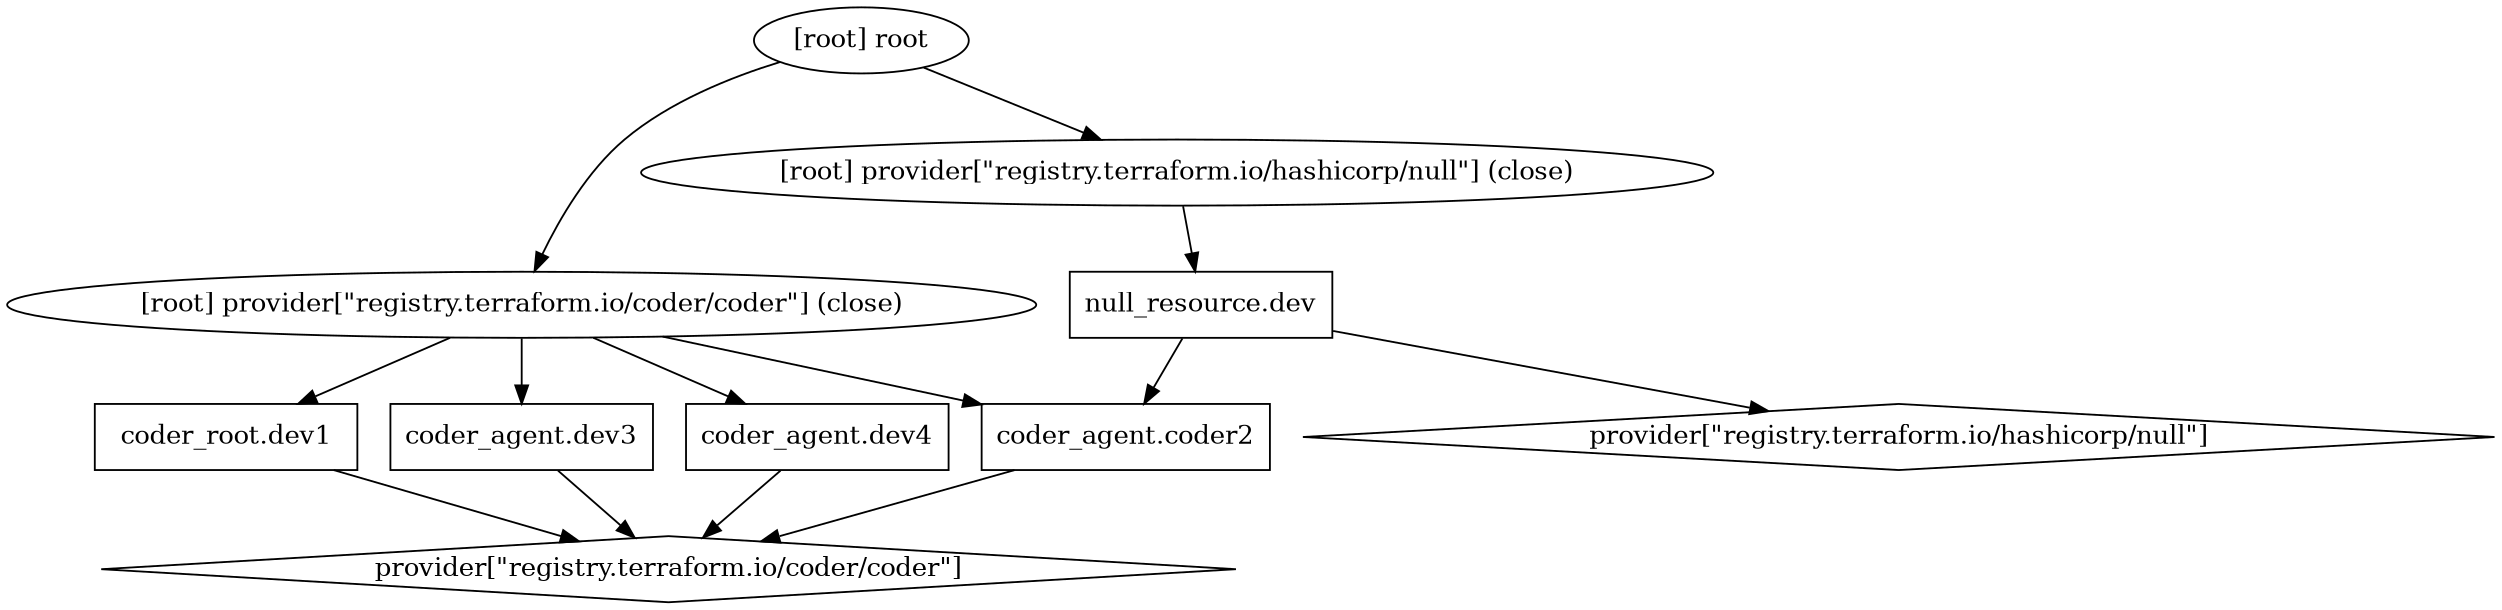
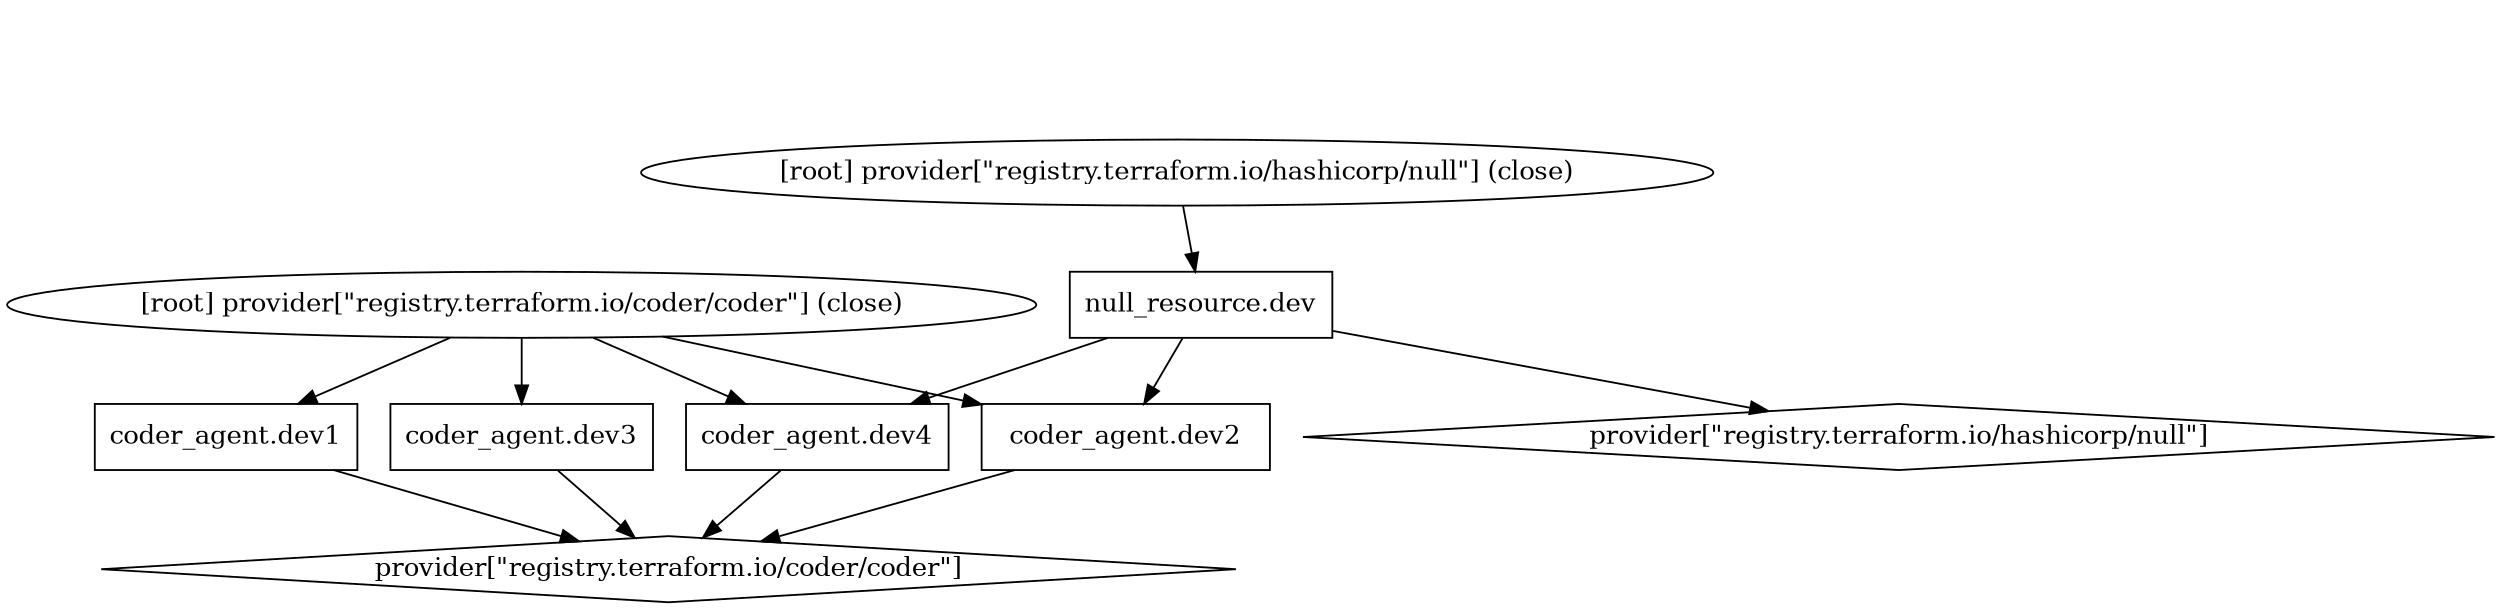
(861, 40) -> none
none -> (1018, 368)
(226, 437) -> (226, 437)
(1126, 437) -> (1126, 437)
